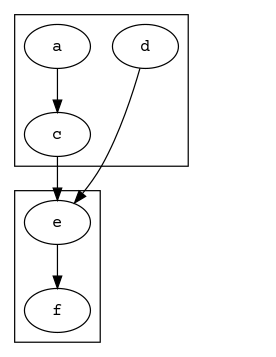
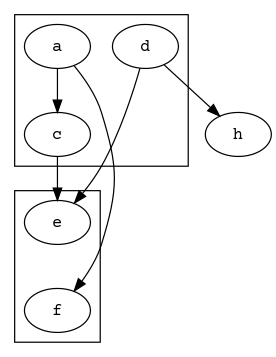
none -> (238, 134)
(57, 260) -> (114, 178)
